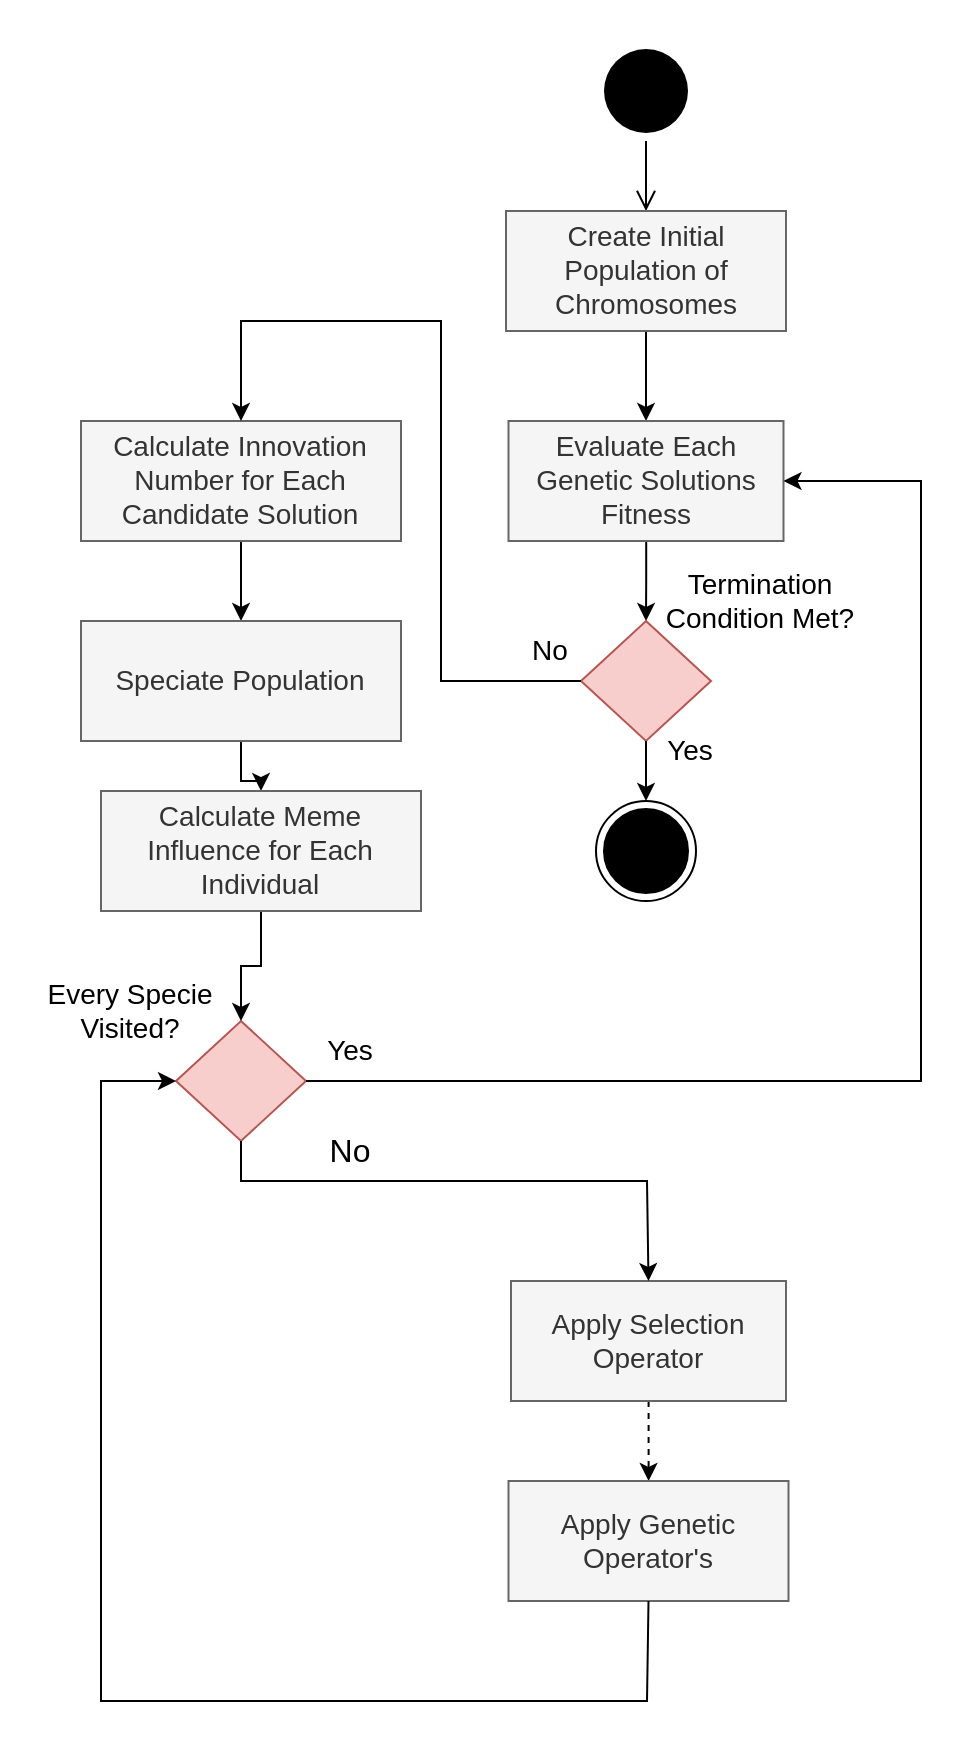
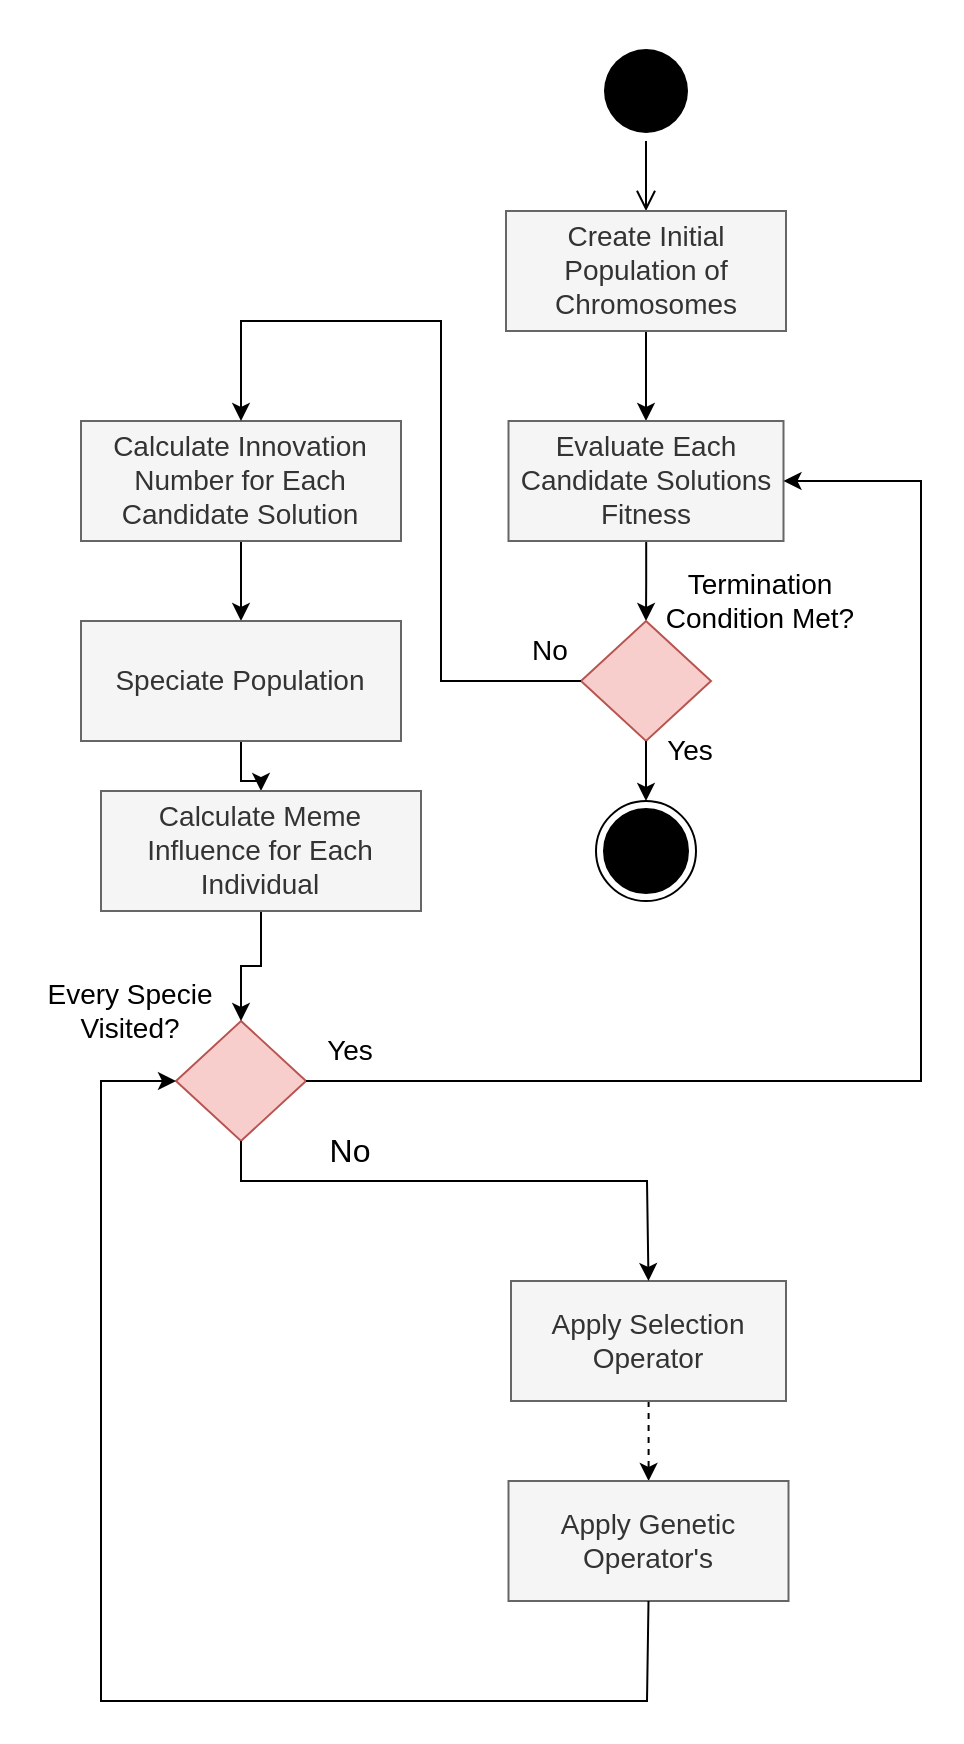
(647, 481) -> (647, 481)
